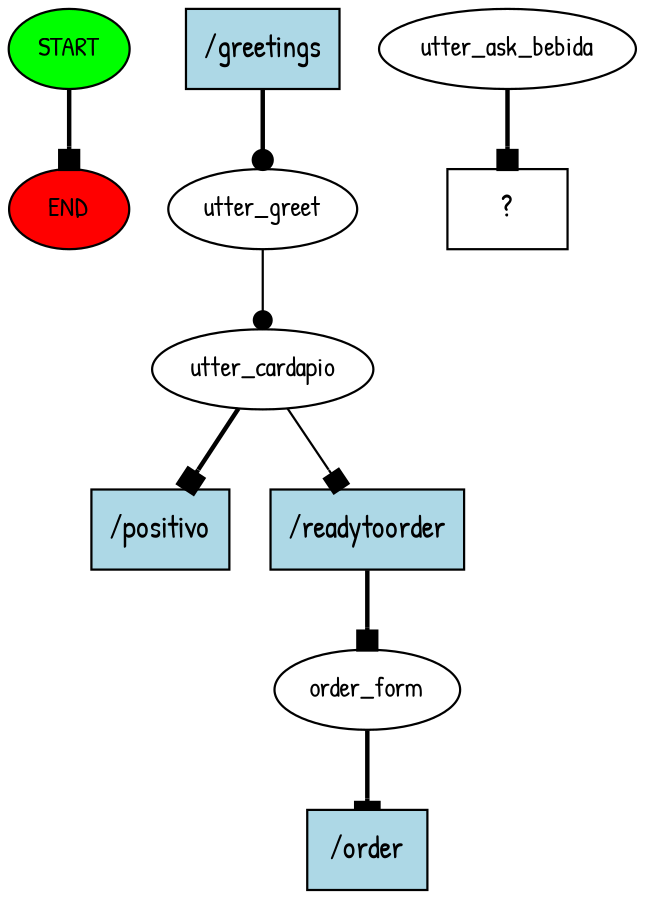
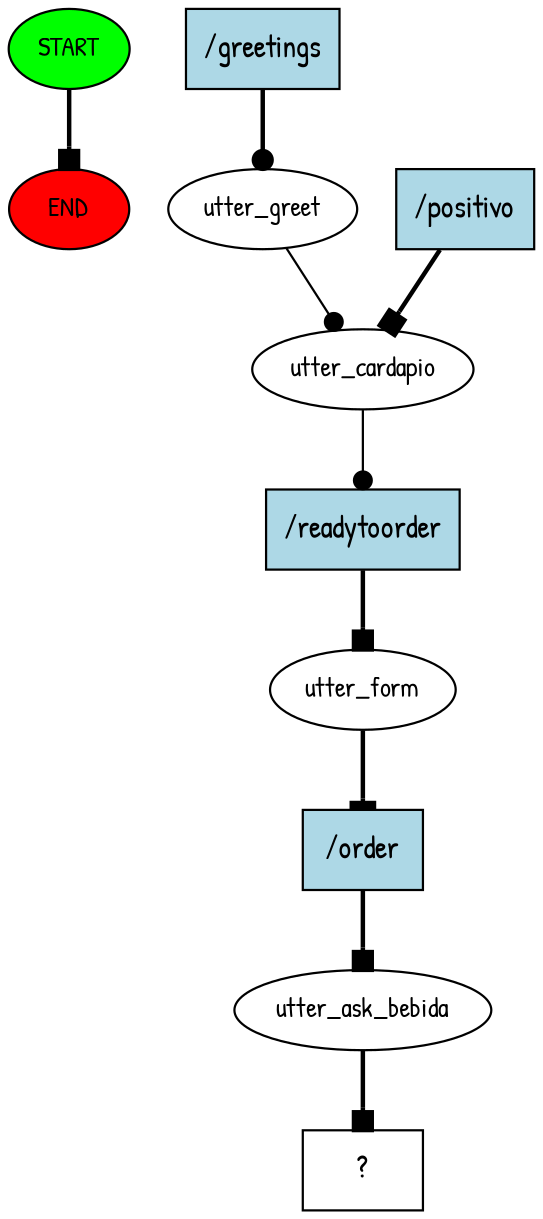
(218, 439) -> (420, 281)
(308, 439) -> (363, 441)
(367, 690) -> (363, 690)
none -> (363, 919)
